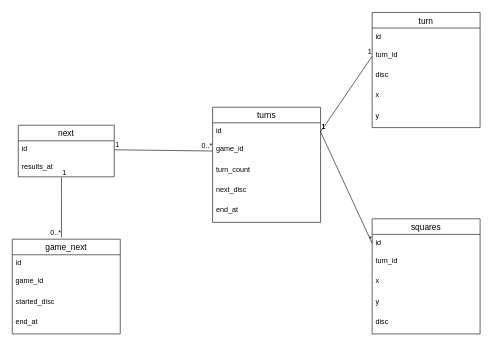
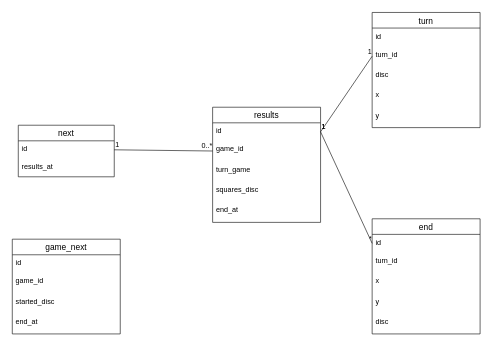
(266, 115) -> (266, 115)
(236, 169) -> (234, 169)
(233, 190) -> (239, 190)
(62, 207) -> none
(426, 227) -> (426, 227)
